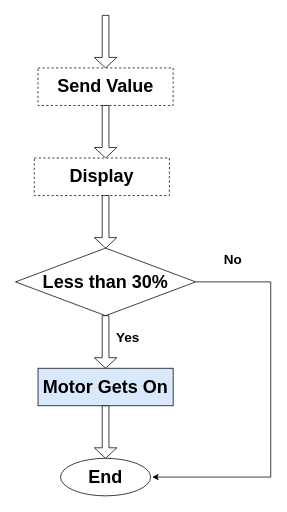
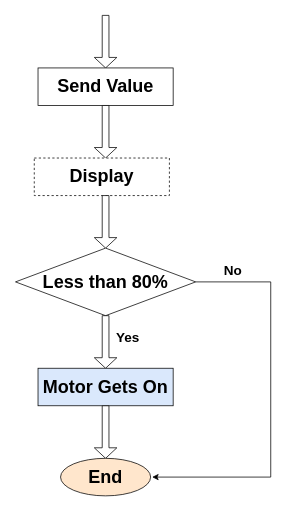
(105, 87) -> (105, 87)
(233, 259) -> (233, 270)
(105, 282) -> (105, 282)
(105, 477) -> (105, 477)
